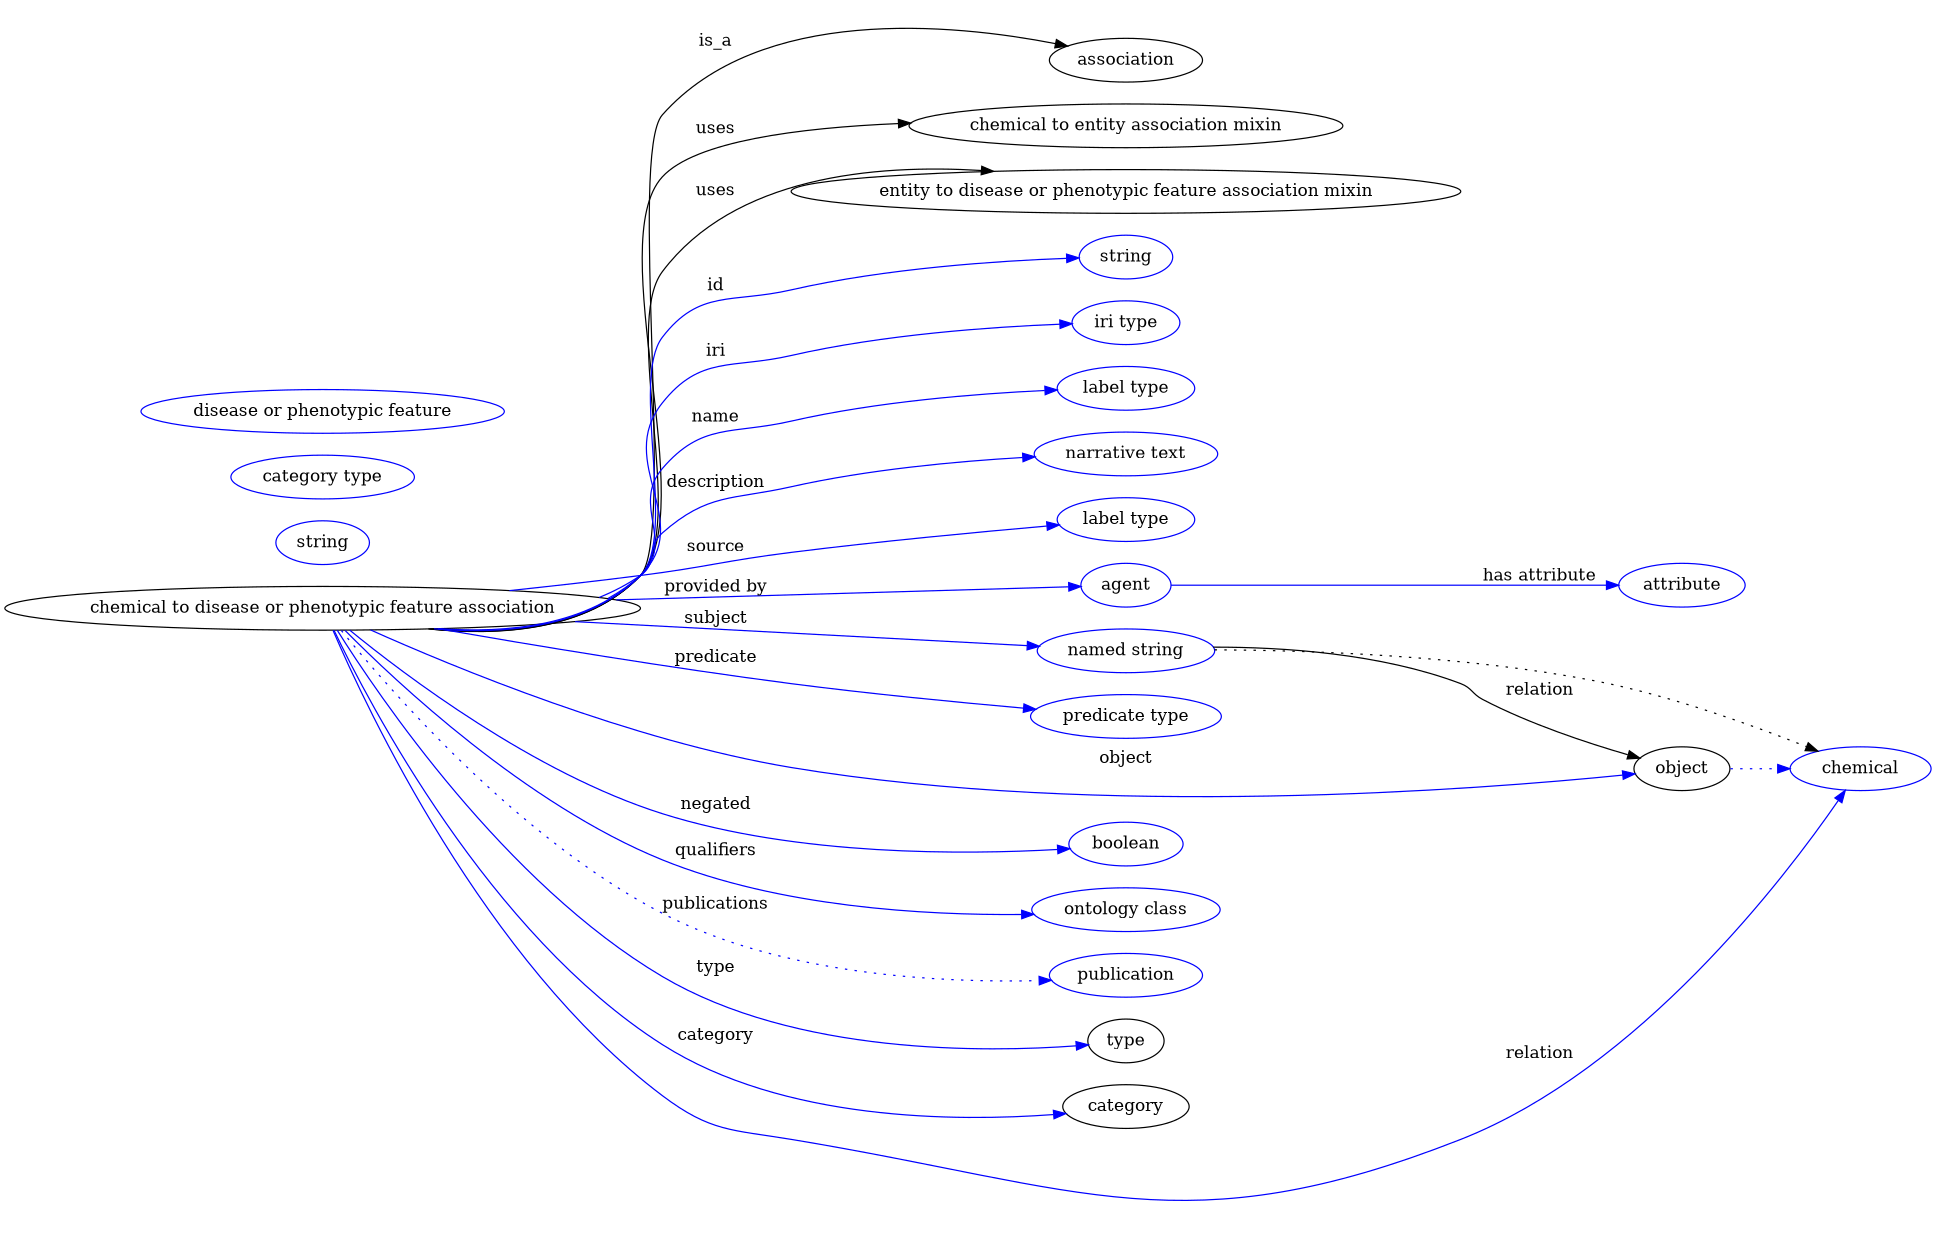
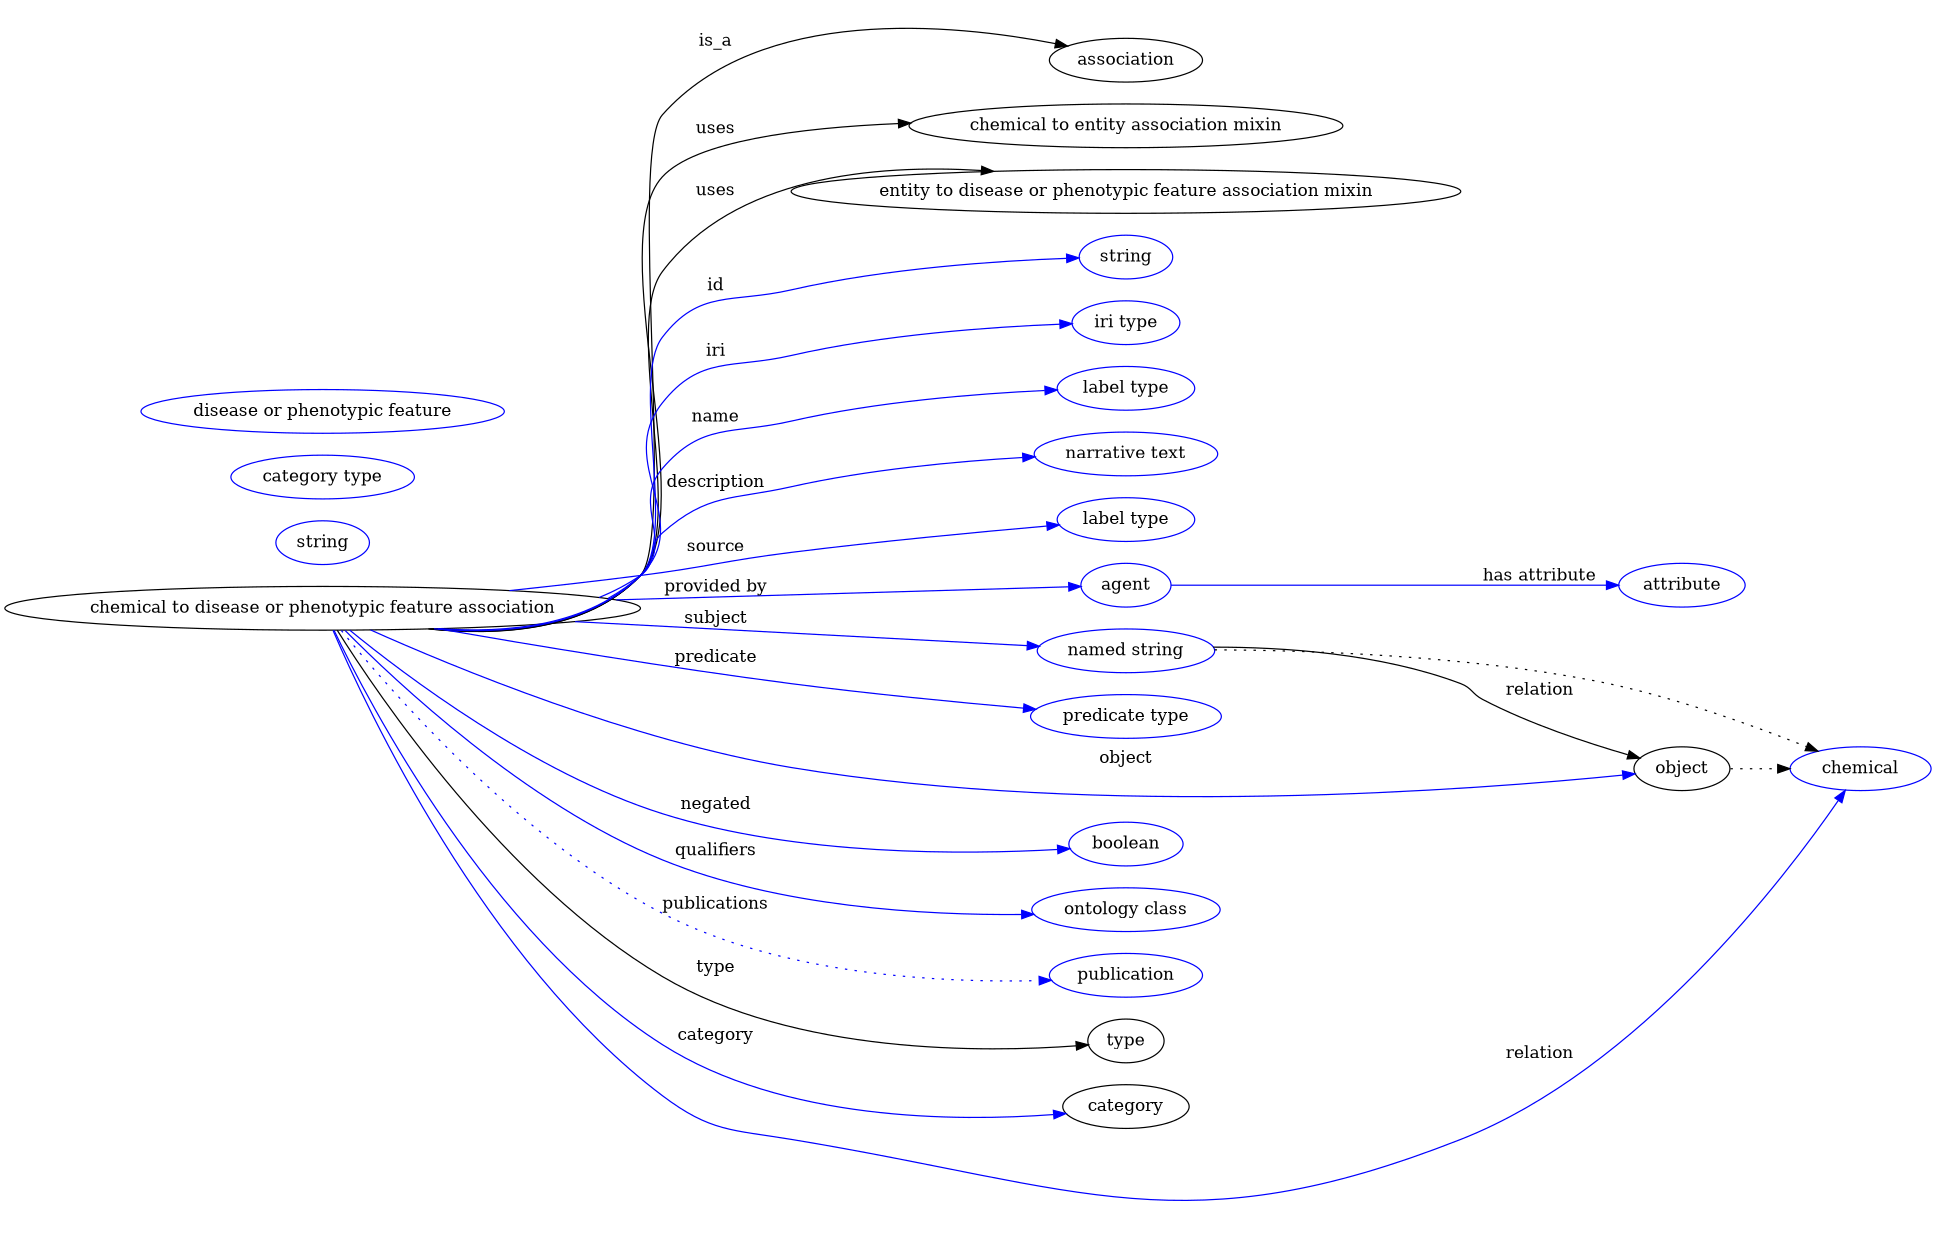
(1754, 769) -> (1754, 769)
(640, 961) -> (640, 961)
